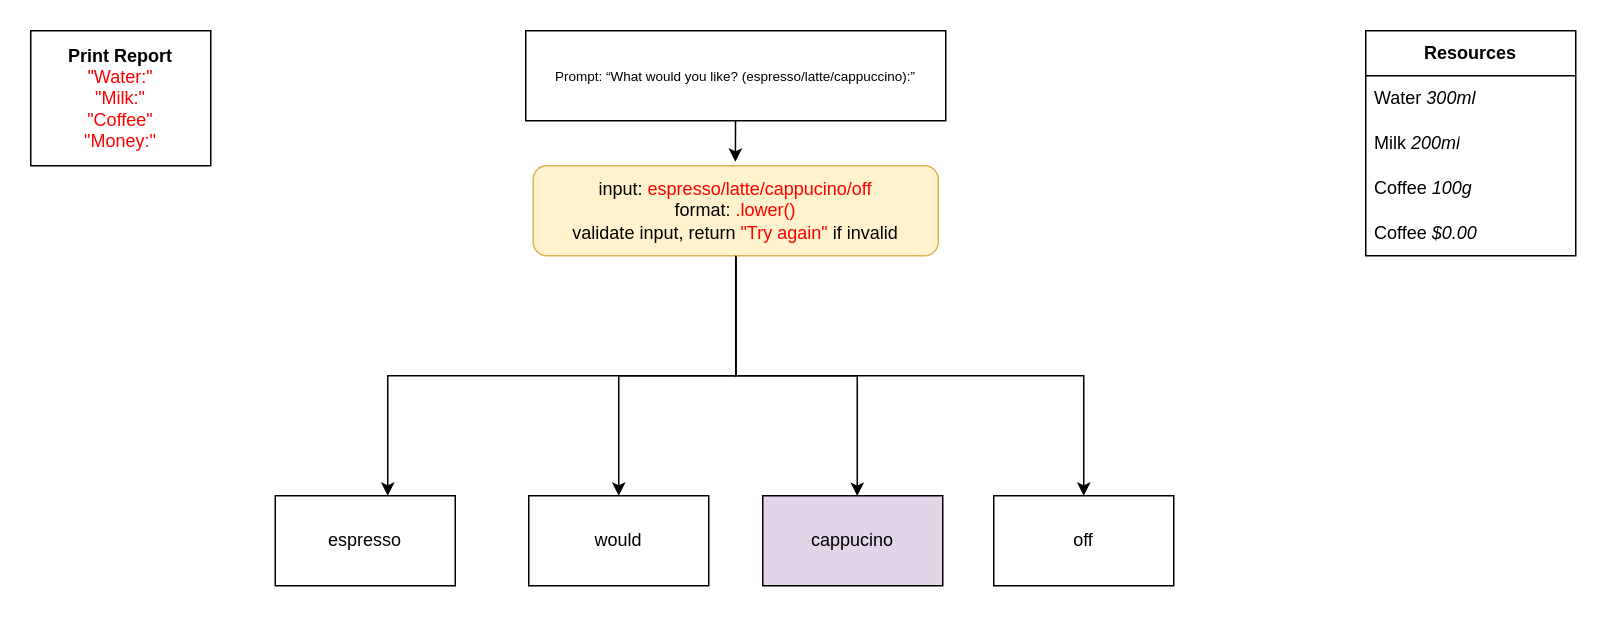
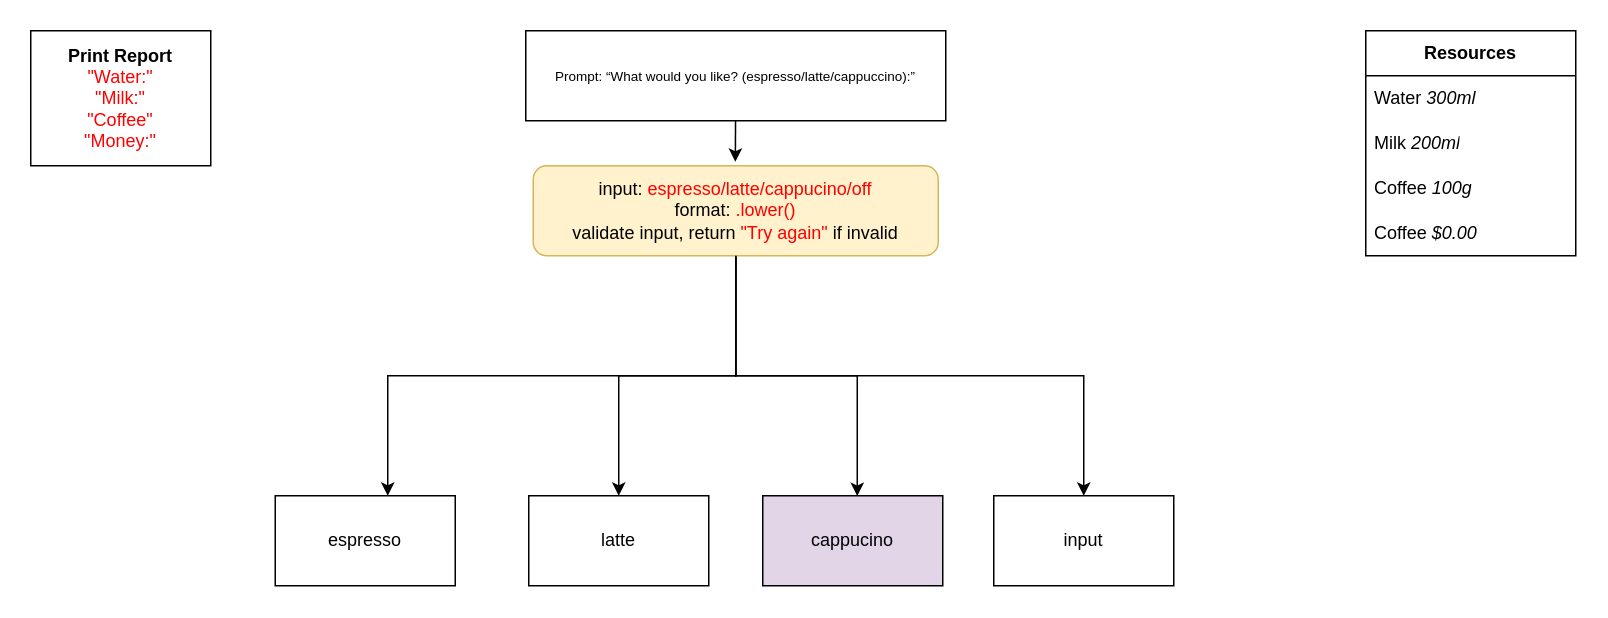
(619, 541) -> (619, 541)
(1084, 541) -> (1084, 541)
